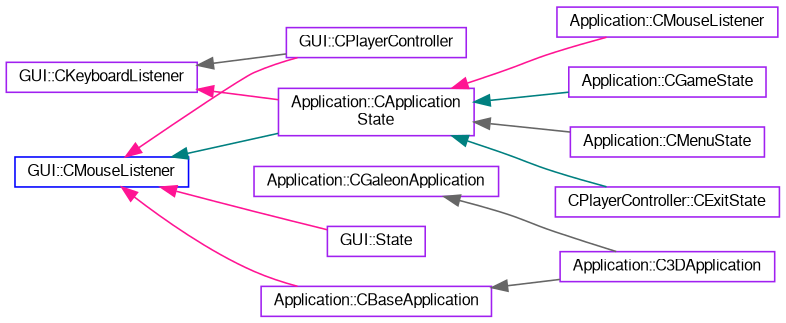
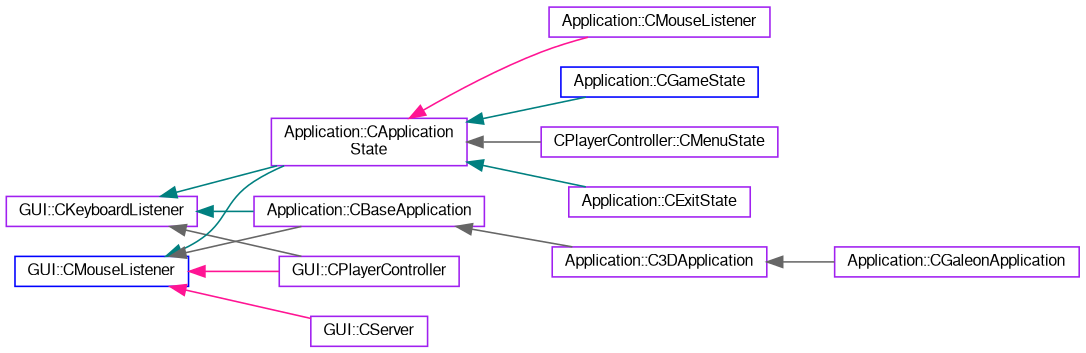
(667, 82) -> (660, 82)
(246, 96) -> (227, 179)
(667, 142) -> (660, 142)
(667, 202) -> (660, 202)
none -> (238, 211)
(538, 226) -> (809, 262)
(376, 241) -> (369, 331)
(212, 249) -> (258, 236)
